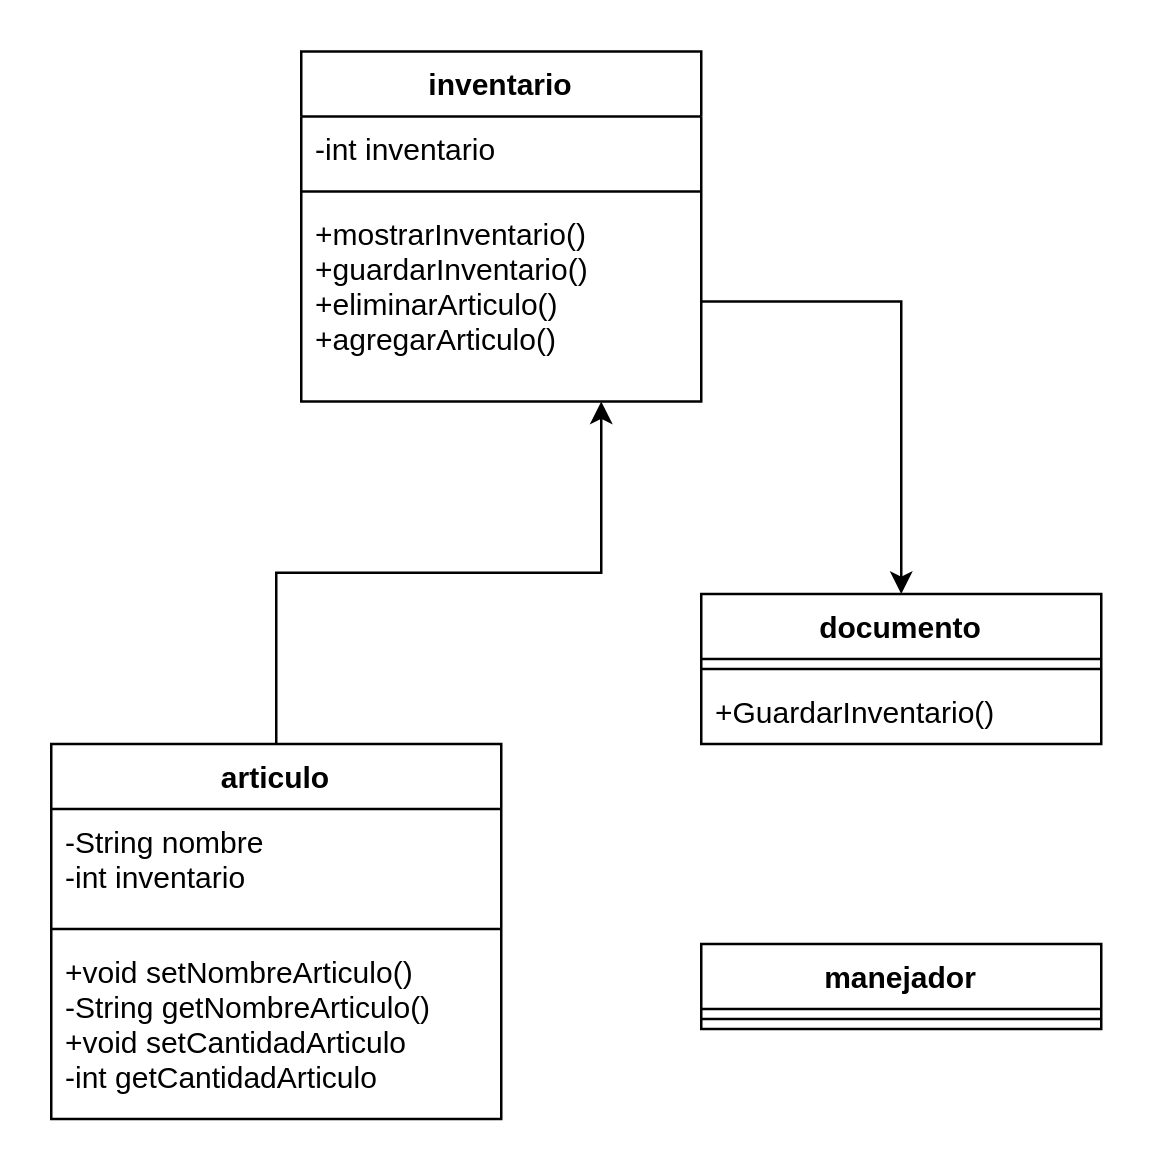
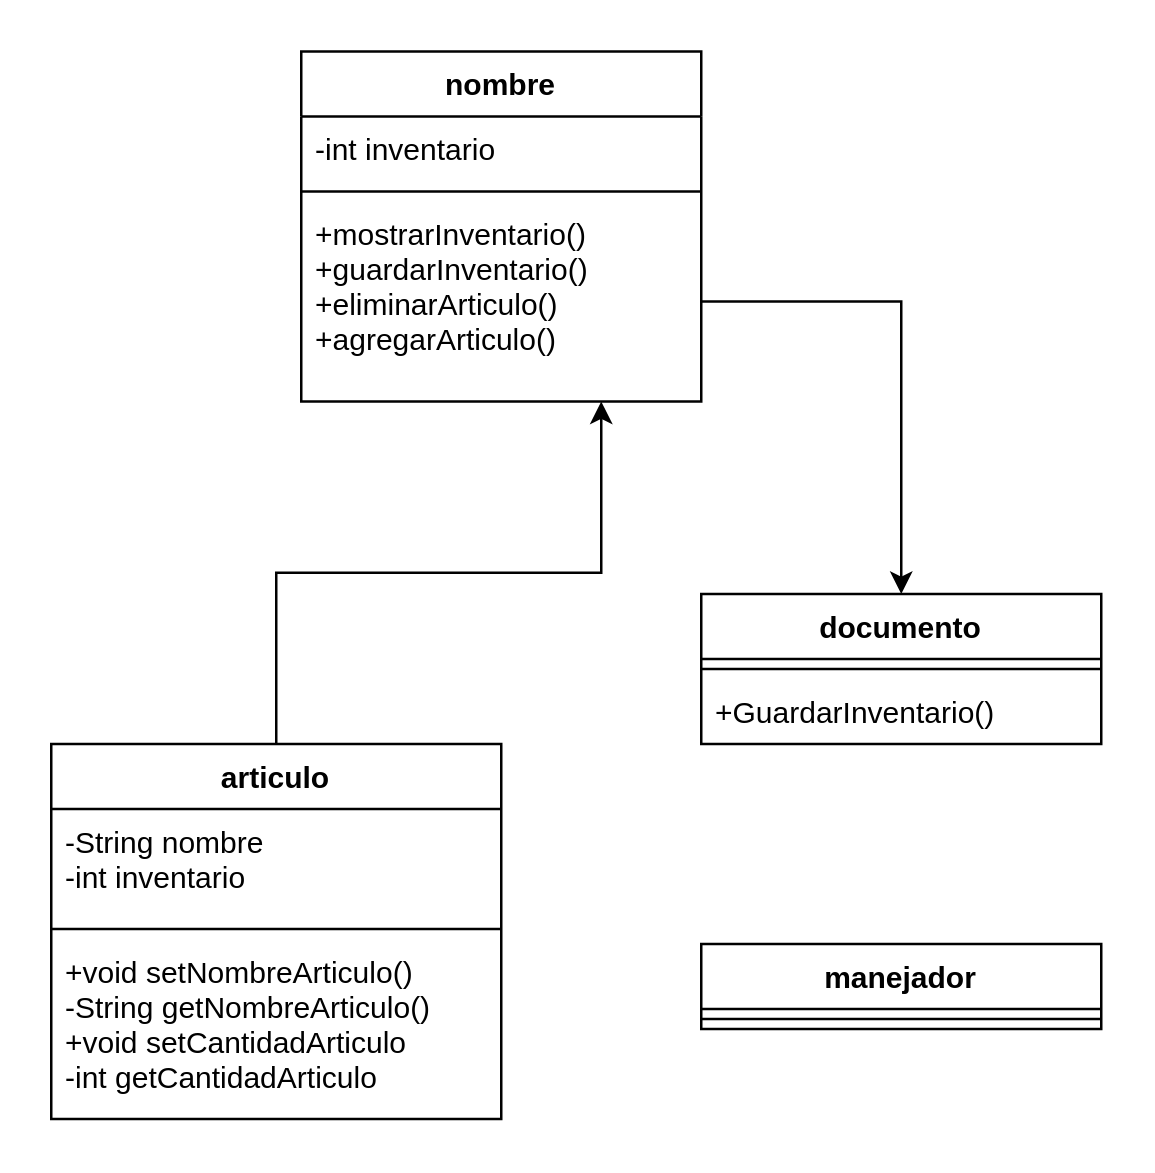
(500, 85) -> (500, 85)
